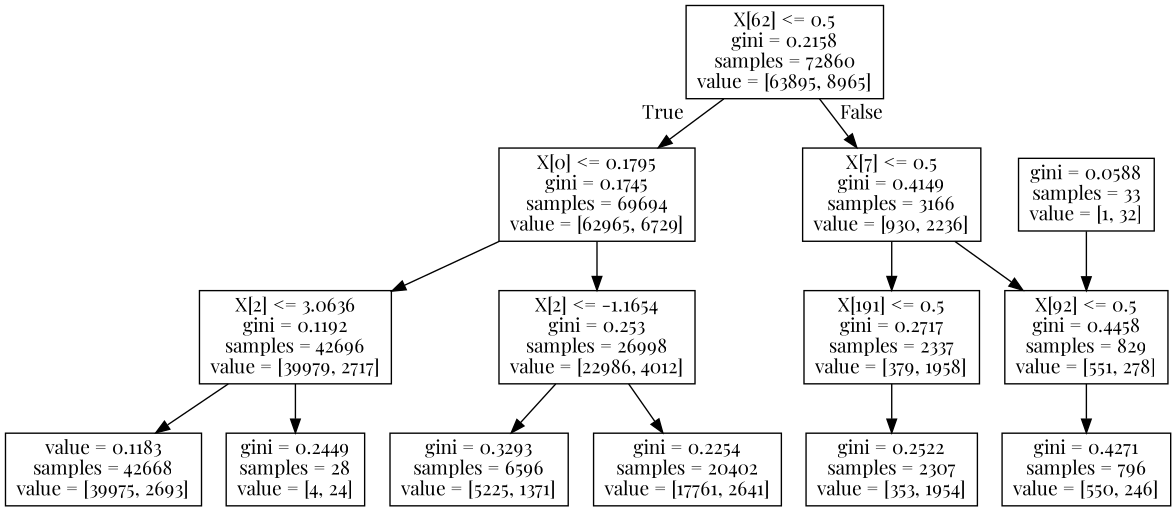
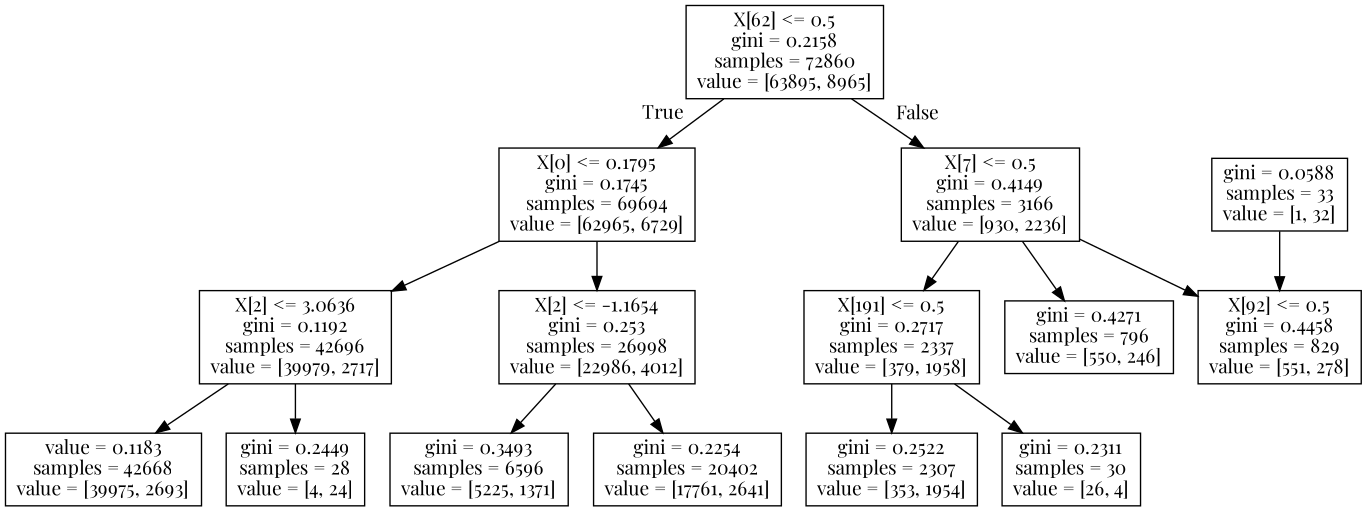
(1086, 401) -> (1039, 265)
(479, 470) -> (479, 470)
none -> (1071, 470)
